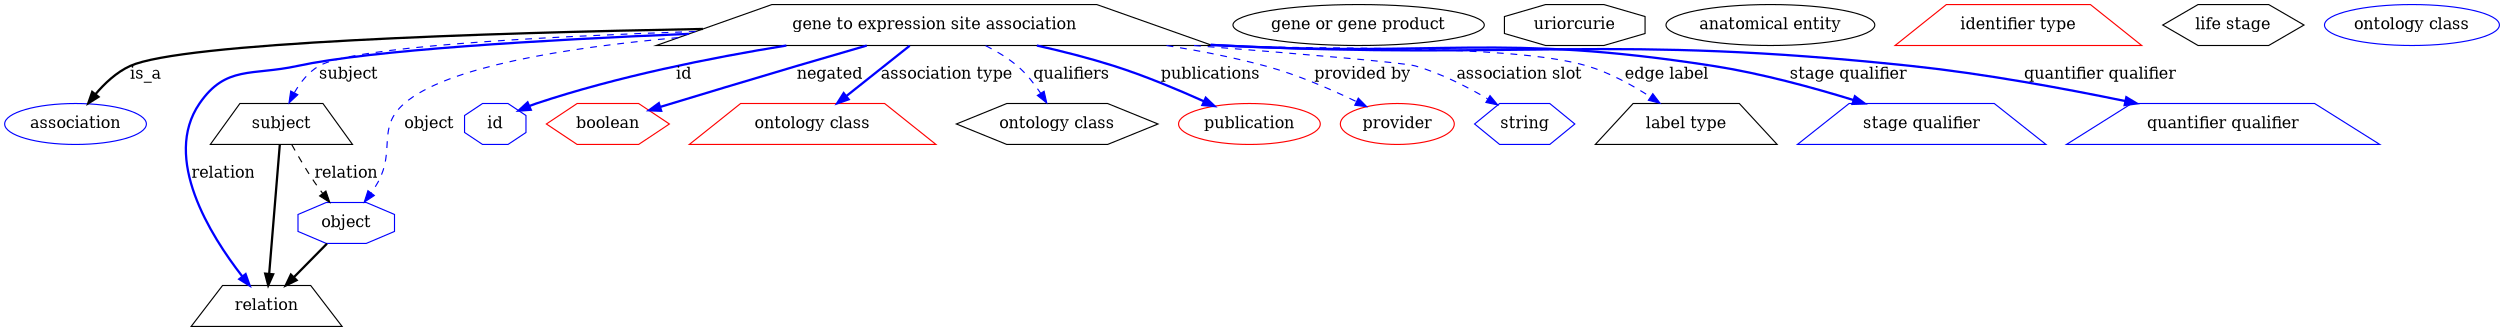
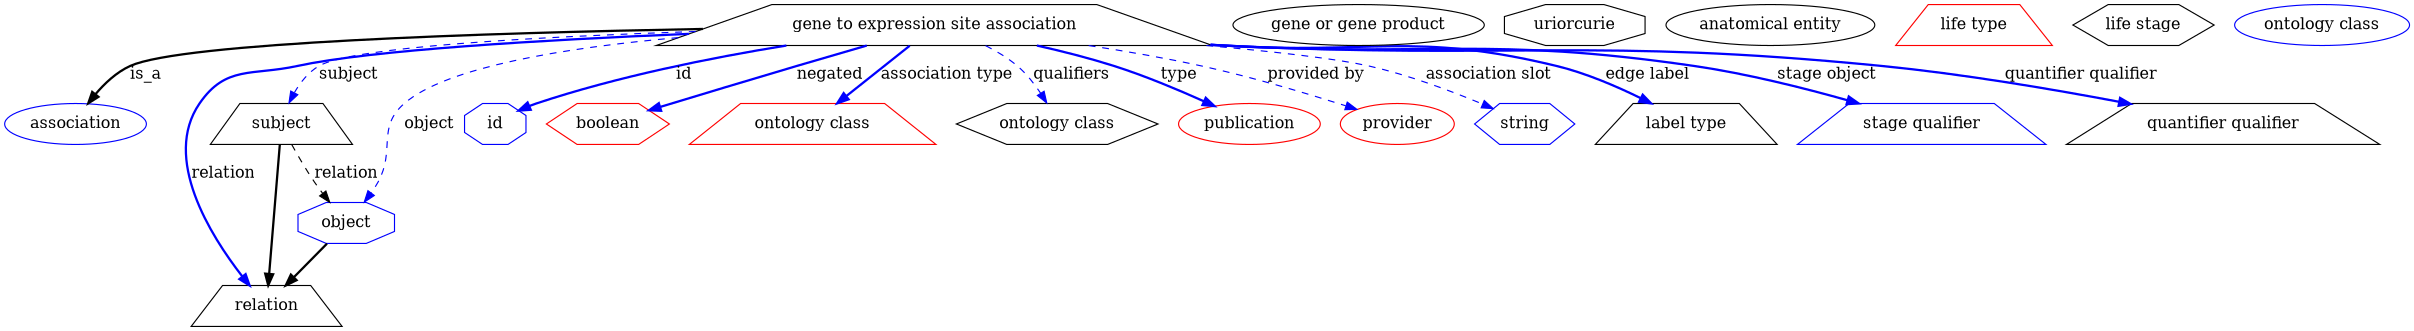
(2018, 25) -> (1974, 25)
(1535, 57) -> (1516, 57)
(1211, 75) -> (1179, 75)
(1848, 75) -> (1827, 75)
(2223, 124) -> (2223, 124)
